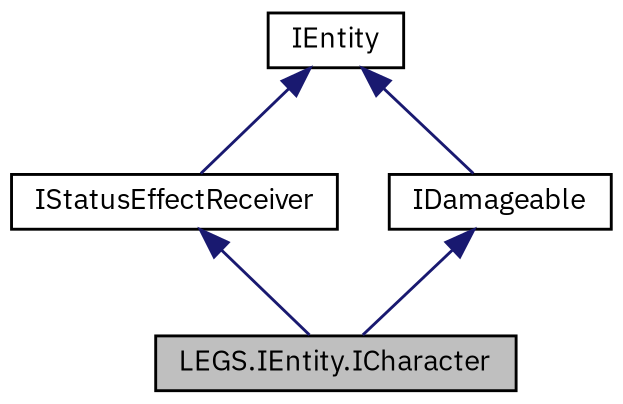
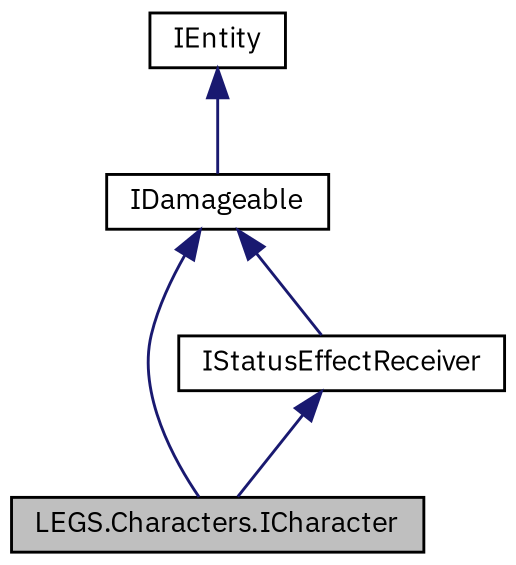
(245, 131) -> (289, 294)
(336, 363) -> (218, 525)
